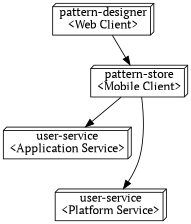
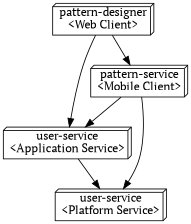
none -> (80, 76)
(139, 81) -> (139, 81)
none -> (86, 170)
